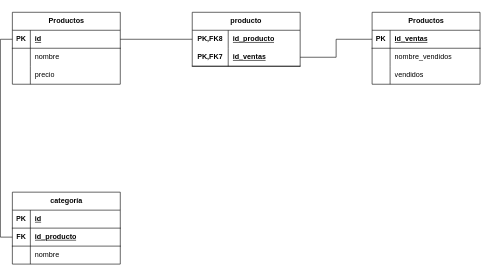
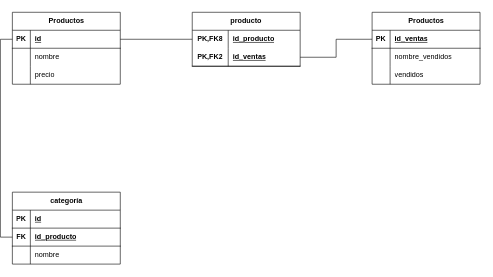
(210, 57) -> (210, 57)
